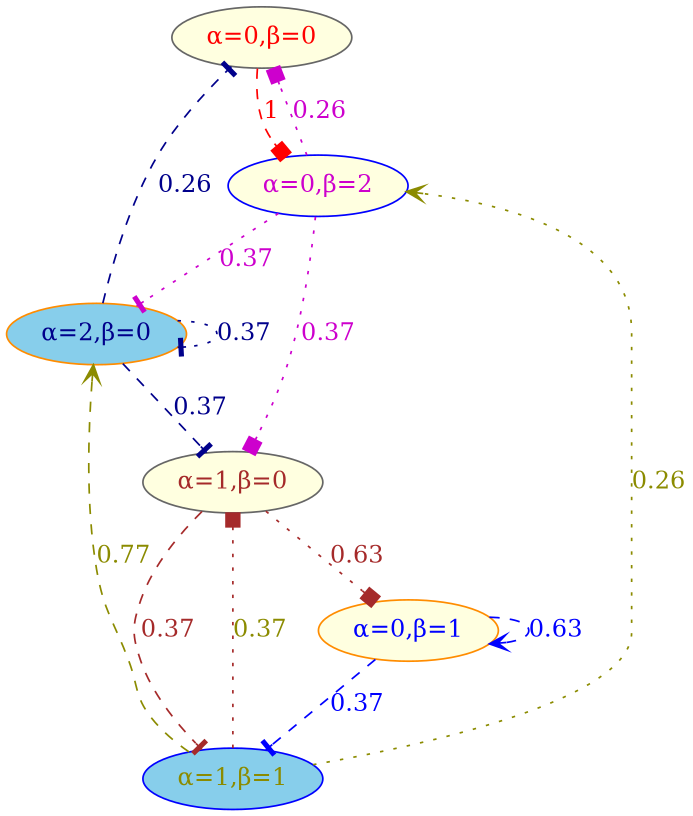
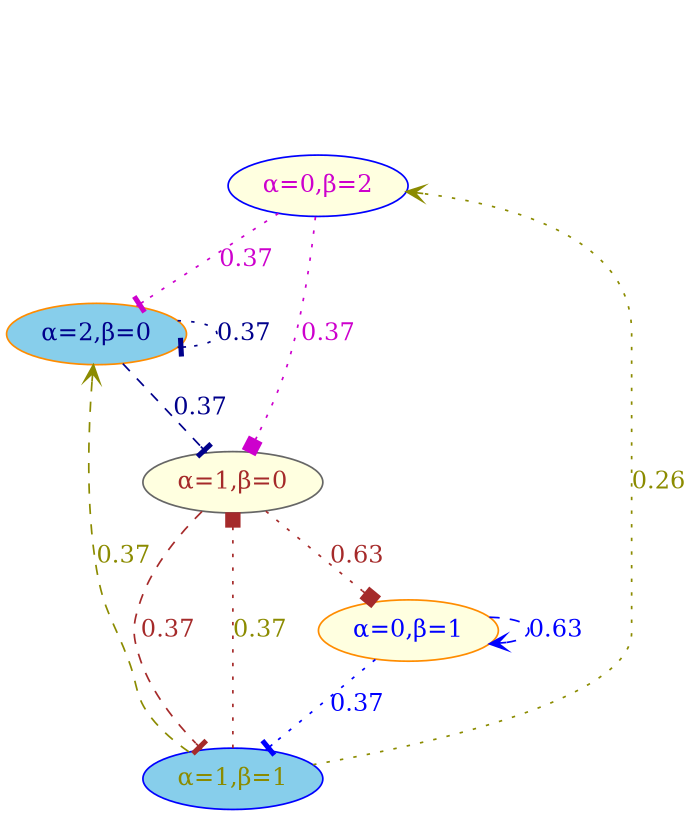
(262, 37) -> none
(124, 556) -> (124, 556)
(324, 702) -> (324, 702)
